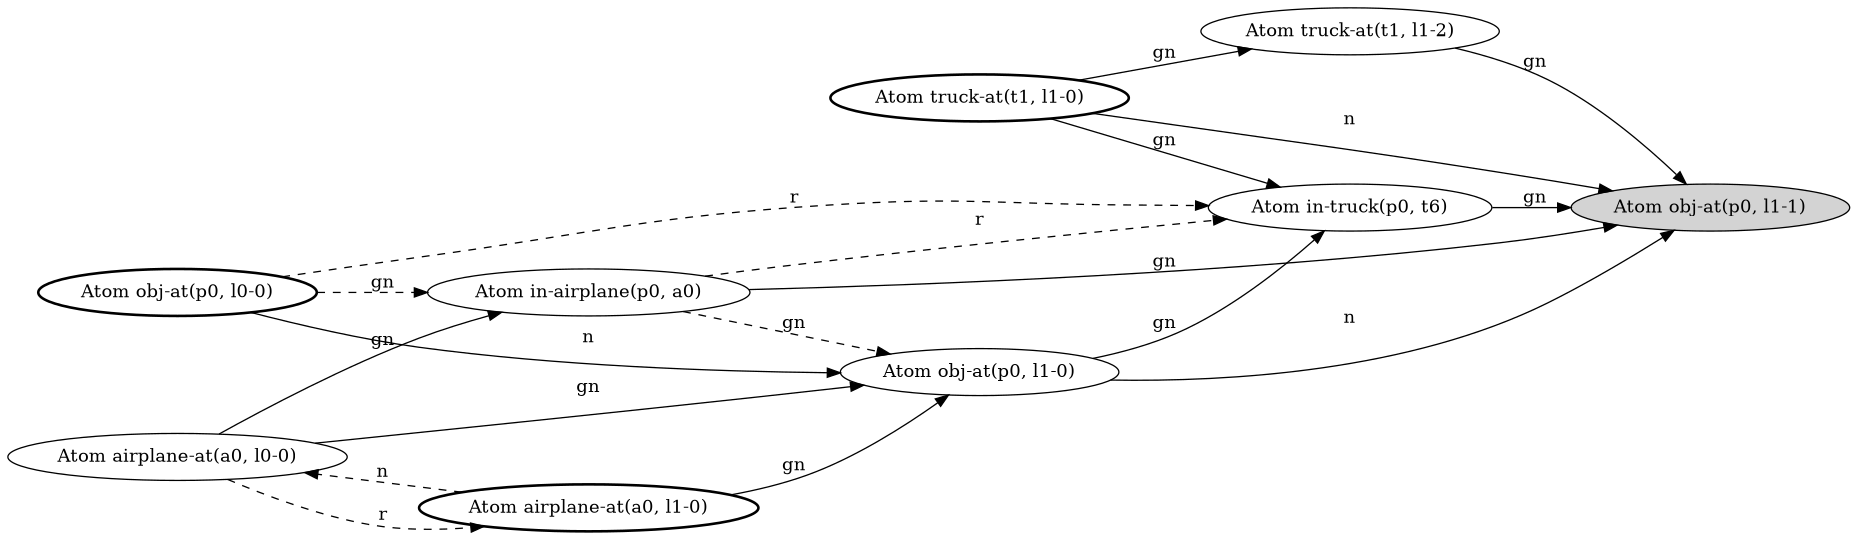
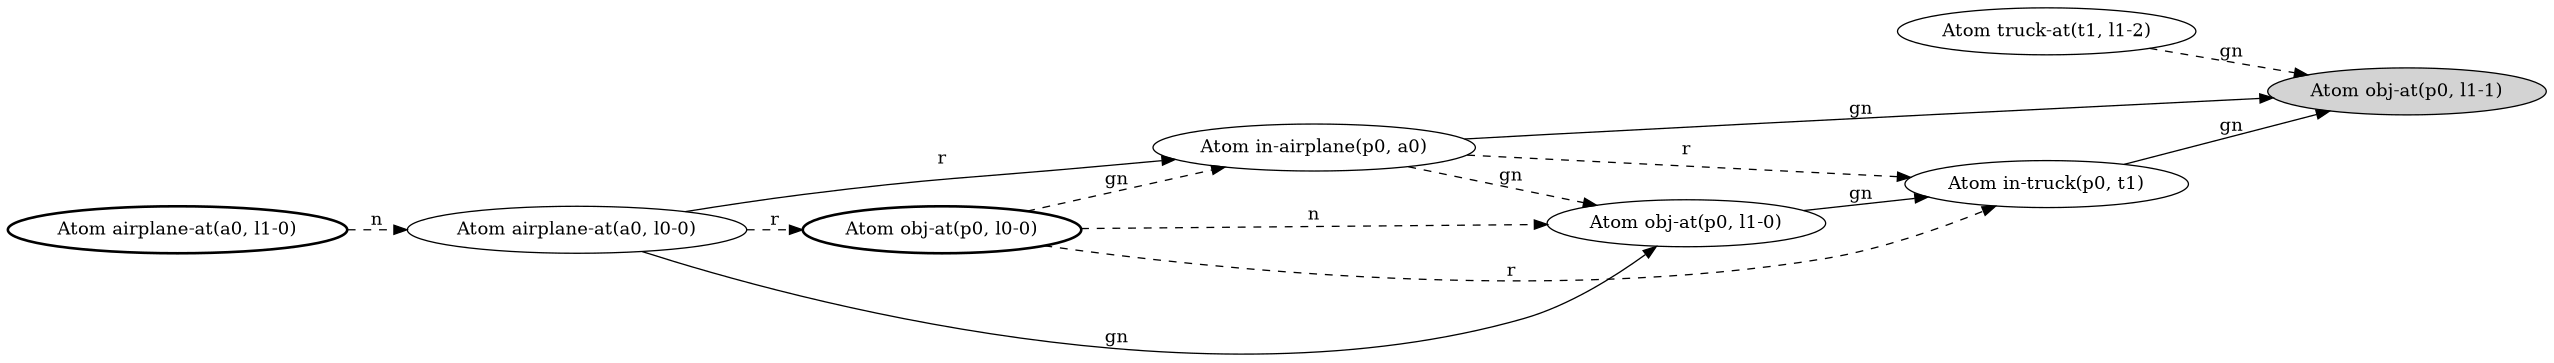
(1575, 95) -> (2222, 61)
(980, 98) -> none
(1350, 208) -> (2047, 184)
(383, 340) -> (942, 159)
(1399, 353) -> none
(537, 360) -> (1308, 227)
(840, 461) -> none
(346, 520) -> (768, 230)
